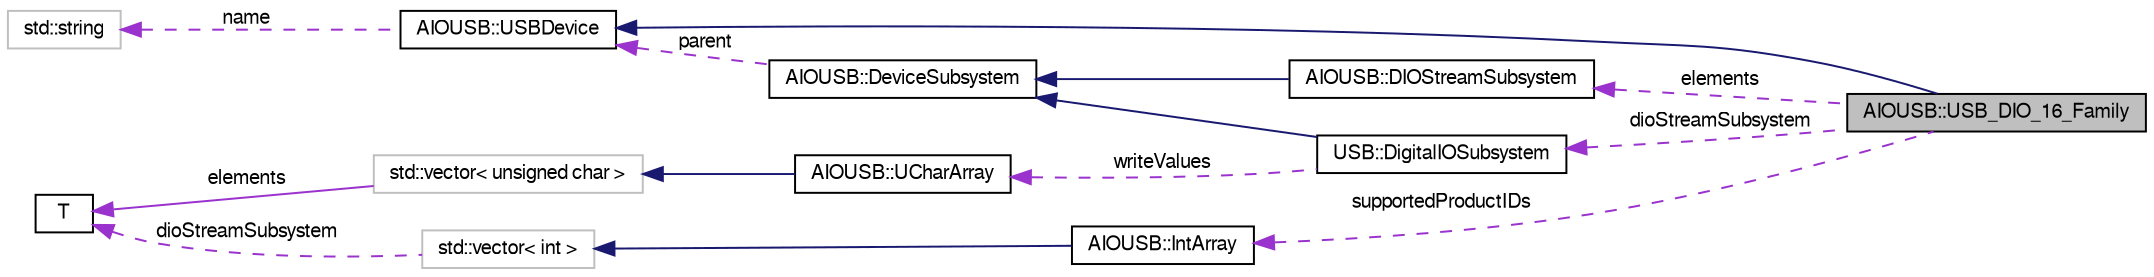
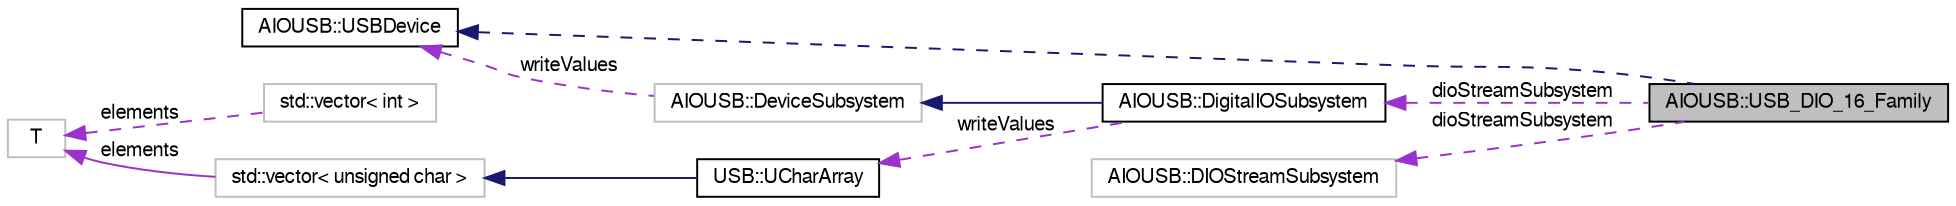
(64, 30) -> none
(1290, 31) -> (1087, 54)
(706, 43) -> (570, 66)
(903, 79) -> (788, 103)
(1173, 79) -> none
(1442, 79) -> (1244, 178)
(1721, 80) -> (1523, 122)
(1442, 154) -> (1244, 103)
(903, 174) -> (788, 178)
(64, 214) -> (37, 138)
(247, 232) -> (140, 114)
(1163, 245) -> none
